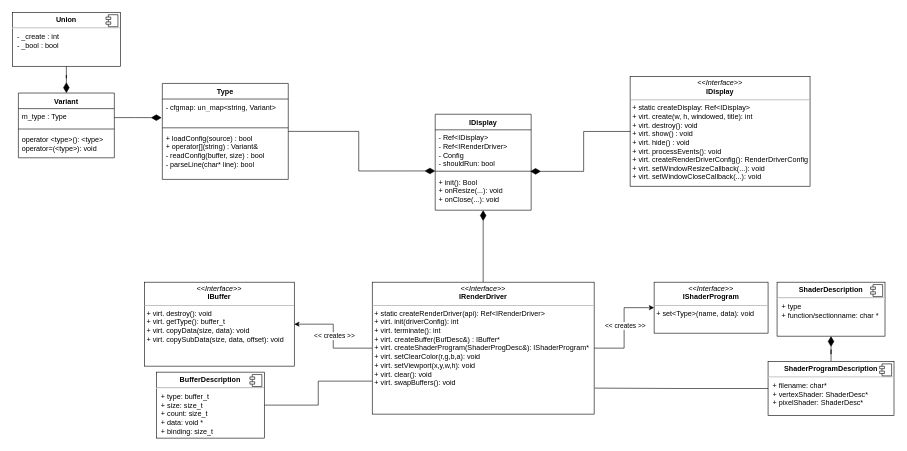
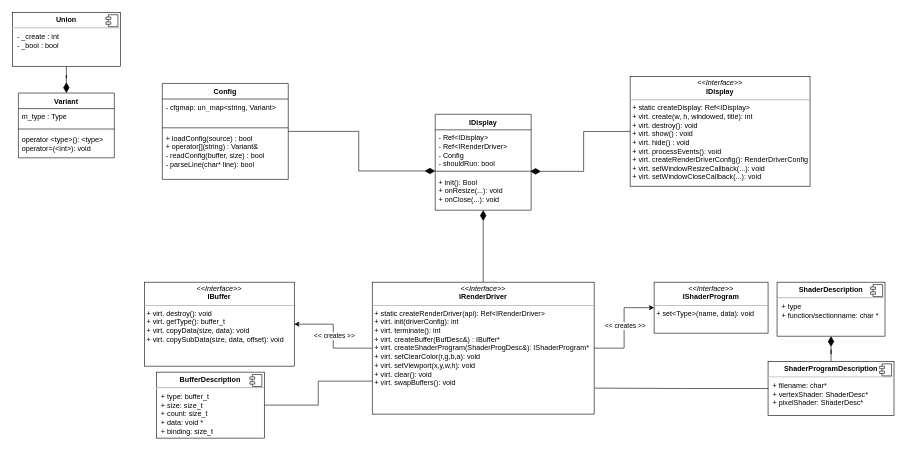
(225, 92) -> (225, 92)
(133, 118) -> none
(67, 149) -> (67, 149)
